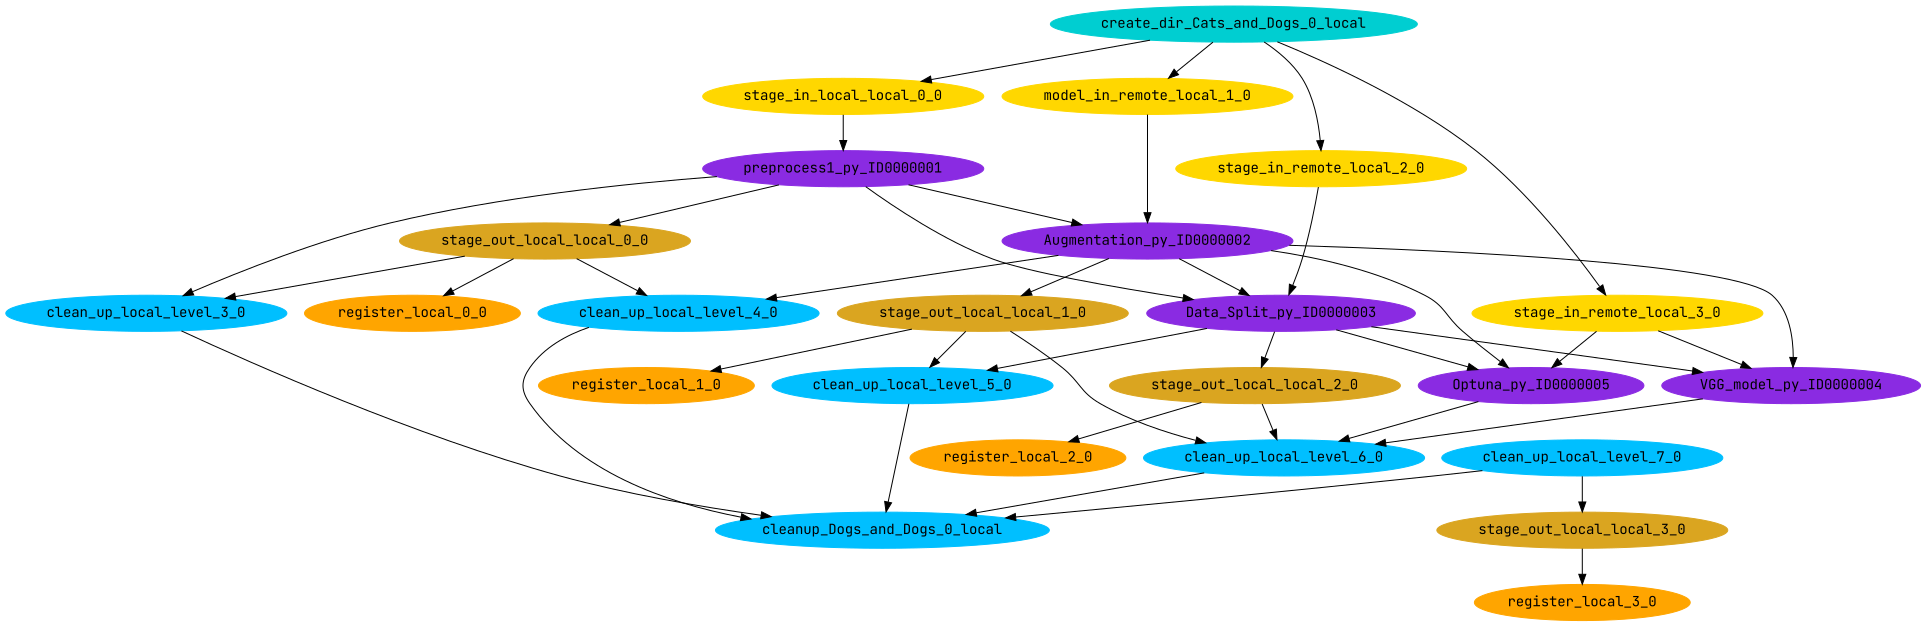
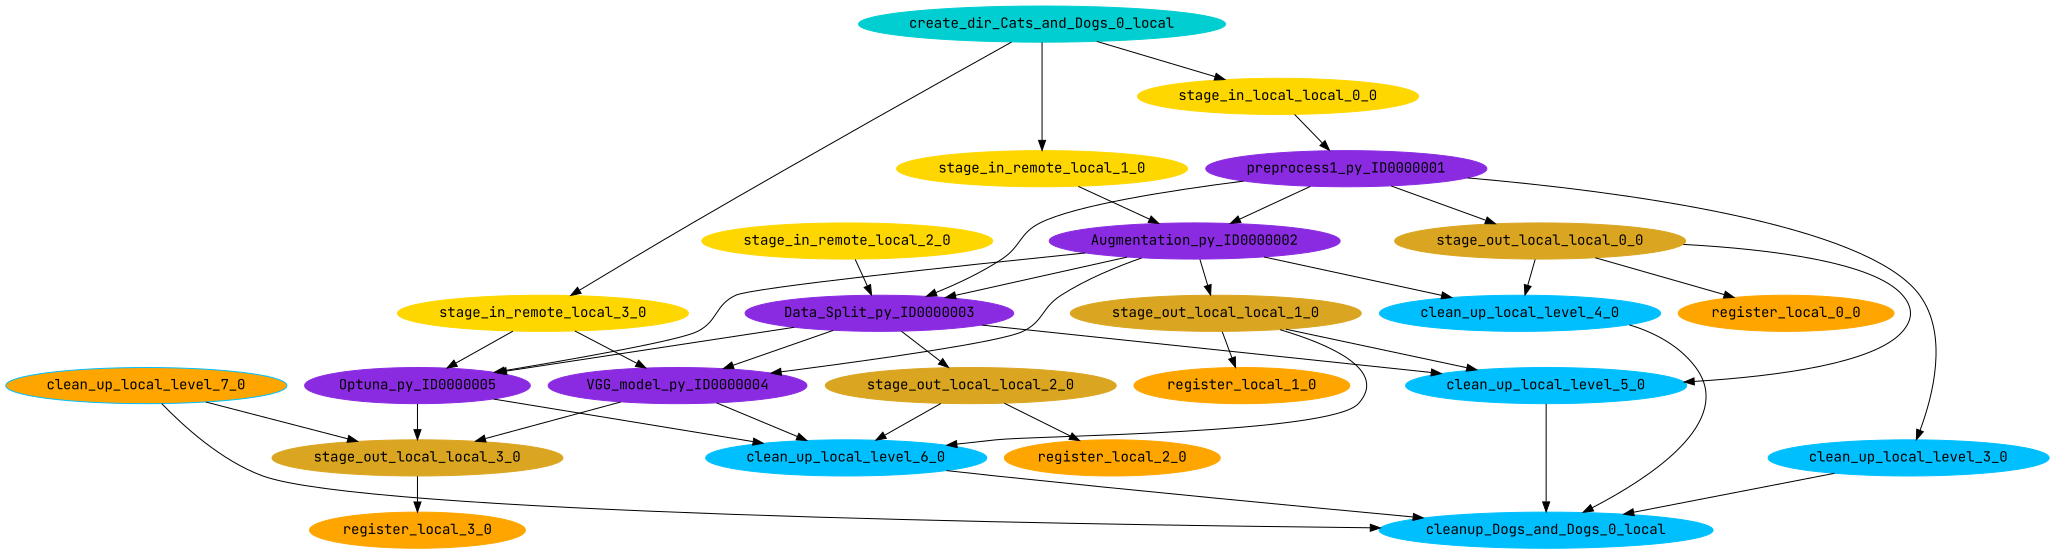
(1305, 84) -> none
(1147, 96) -> (1042, 169)
(350, 276) -> (1910, 308)
none -> (417, 417)
none -> (553, 420)
(1582, 458) -> (146, 386)
